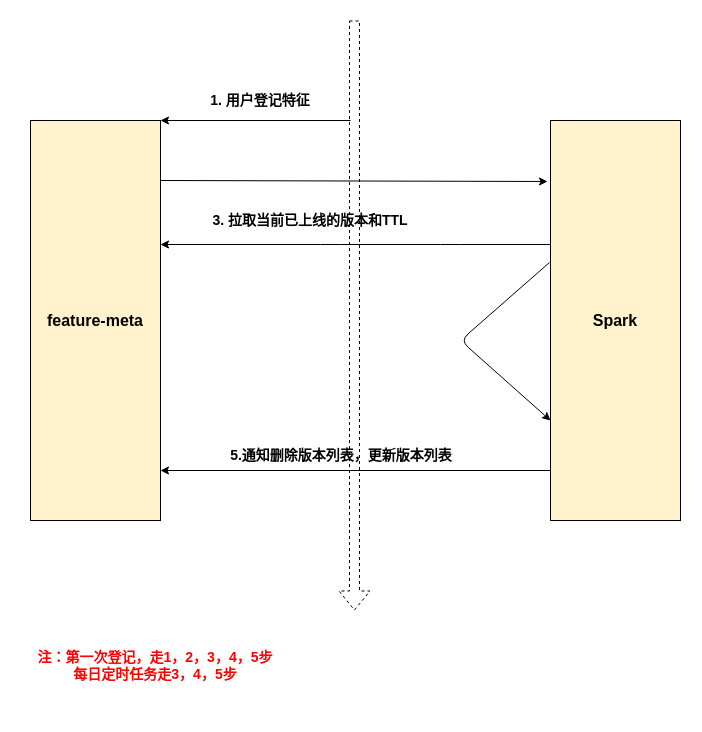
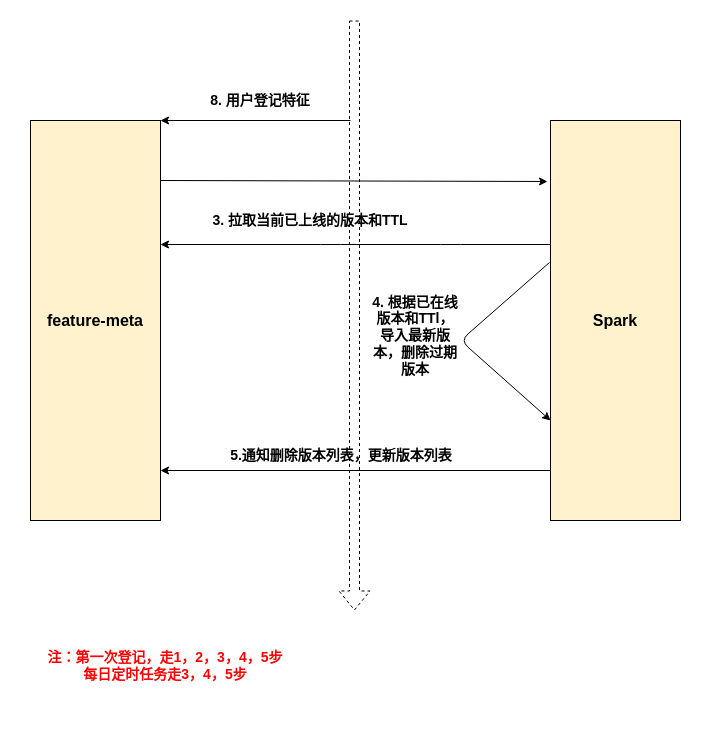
(261, 101) -> (261, 101)
none -> (416, 336)
(156, 666) -> (166, 666)
